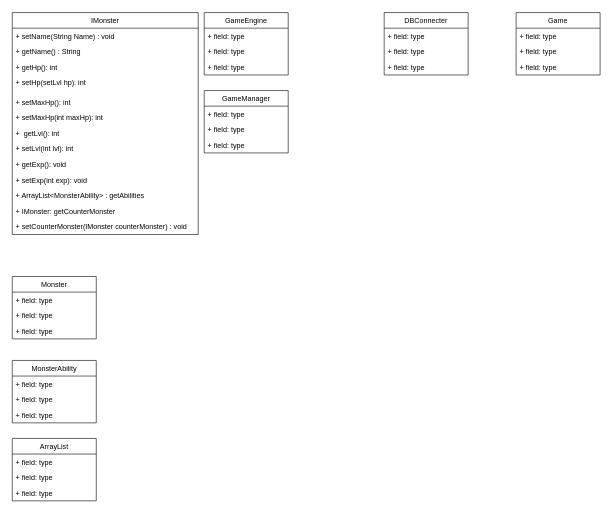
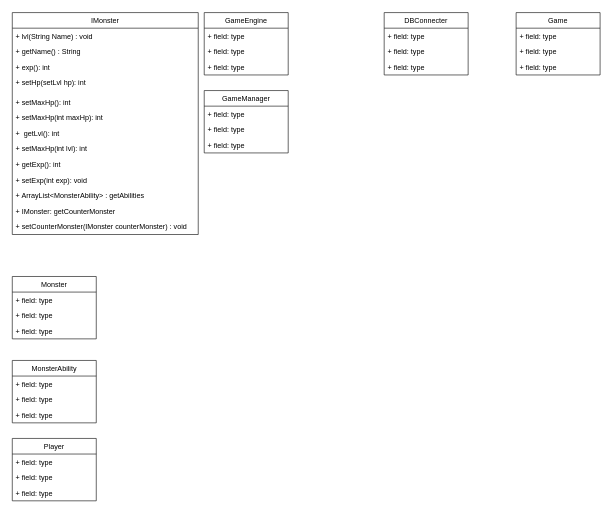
(68, 36) -> (58, 36)
(40, 67) -> (36, 67)
(52, 149) -> (56, 149)
(44, 164) -> (42, 164)
(54, 446) -> (54, 446)
